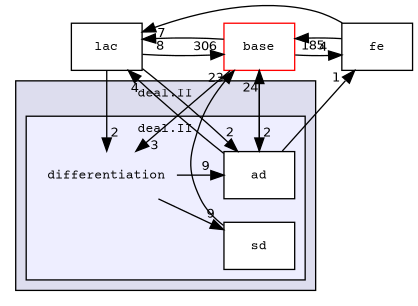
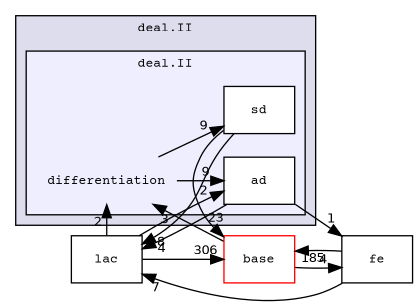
(190, 38) -> (208, 172)
(259, 104) -> none
(259, 117) -> none
